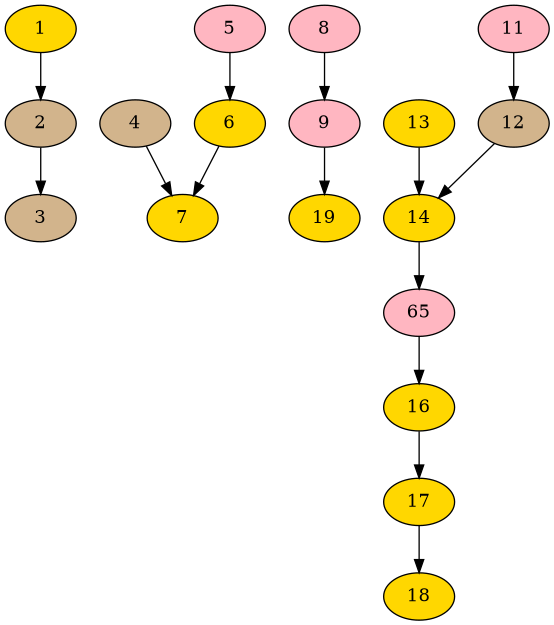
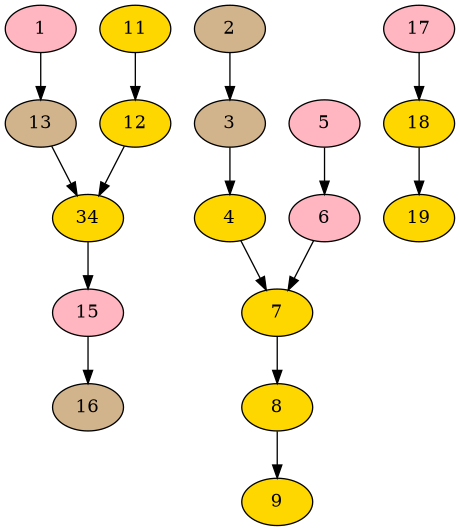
(41, 29) -> (41, 29)
(325, 29) -> (277, 407)
(514, 29) -> (135, 29)
(41, 70) -> (41, 70)
(135, 124) -> (230, 218)
(230, 124) -> (325, 218)
(325, 124) -> (277, 502)
(419, 124) -> (41, 124)
(514, 124) -> (135, 124)
none -> (230, 164)
(325, 164) -> (419, 164)
(419, 218) -> (88, 218)
(419, 313) -> (88, 313)
none -> (277, 354)
(419, 407) -> (88, 407)
(419, 448) -> none
(419, 502) -> (419, 29)
